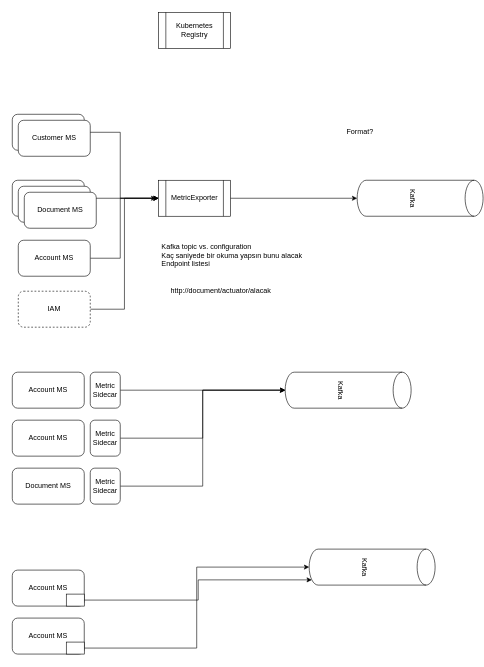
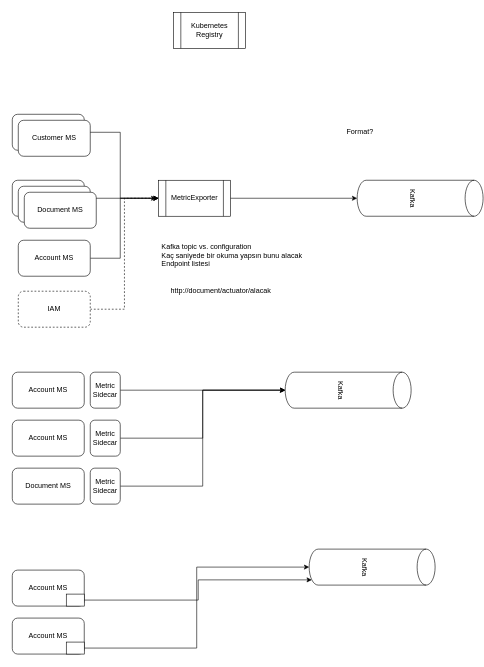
(195, 30) -> (210, 30)
(125, 272) -> (125, 272)
